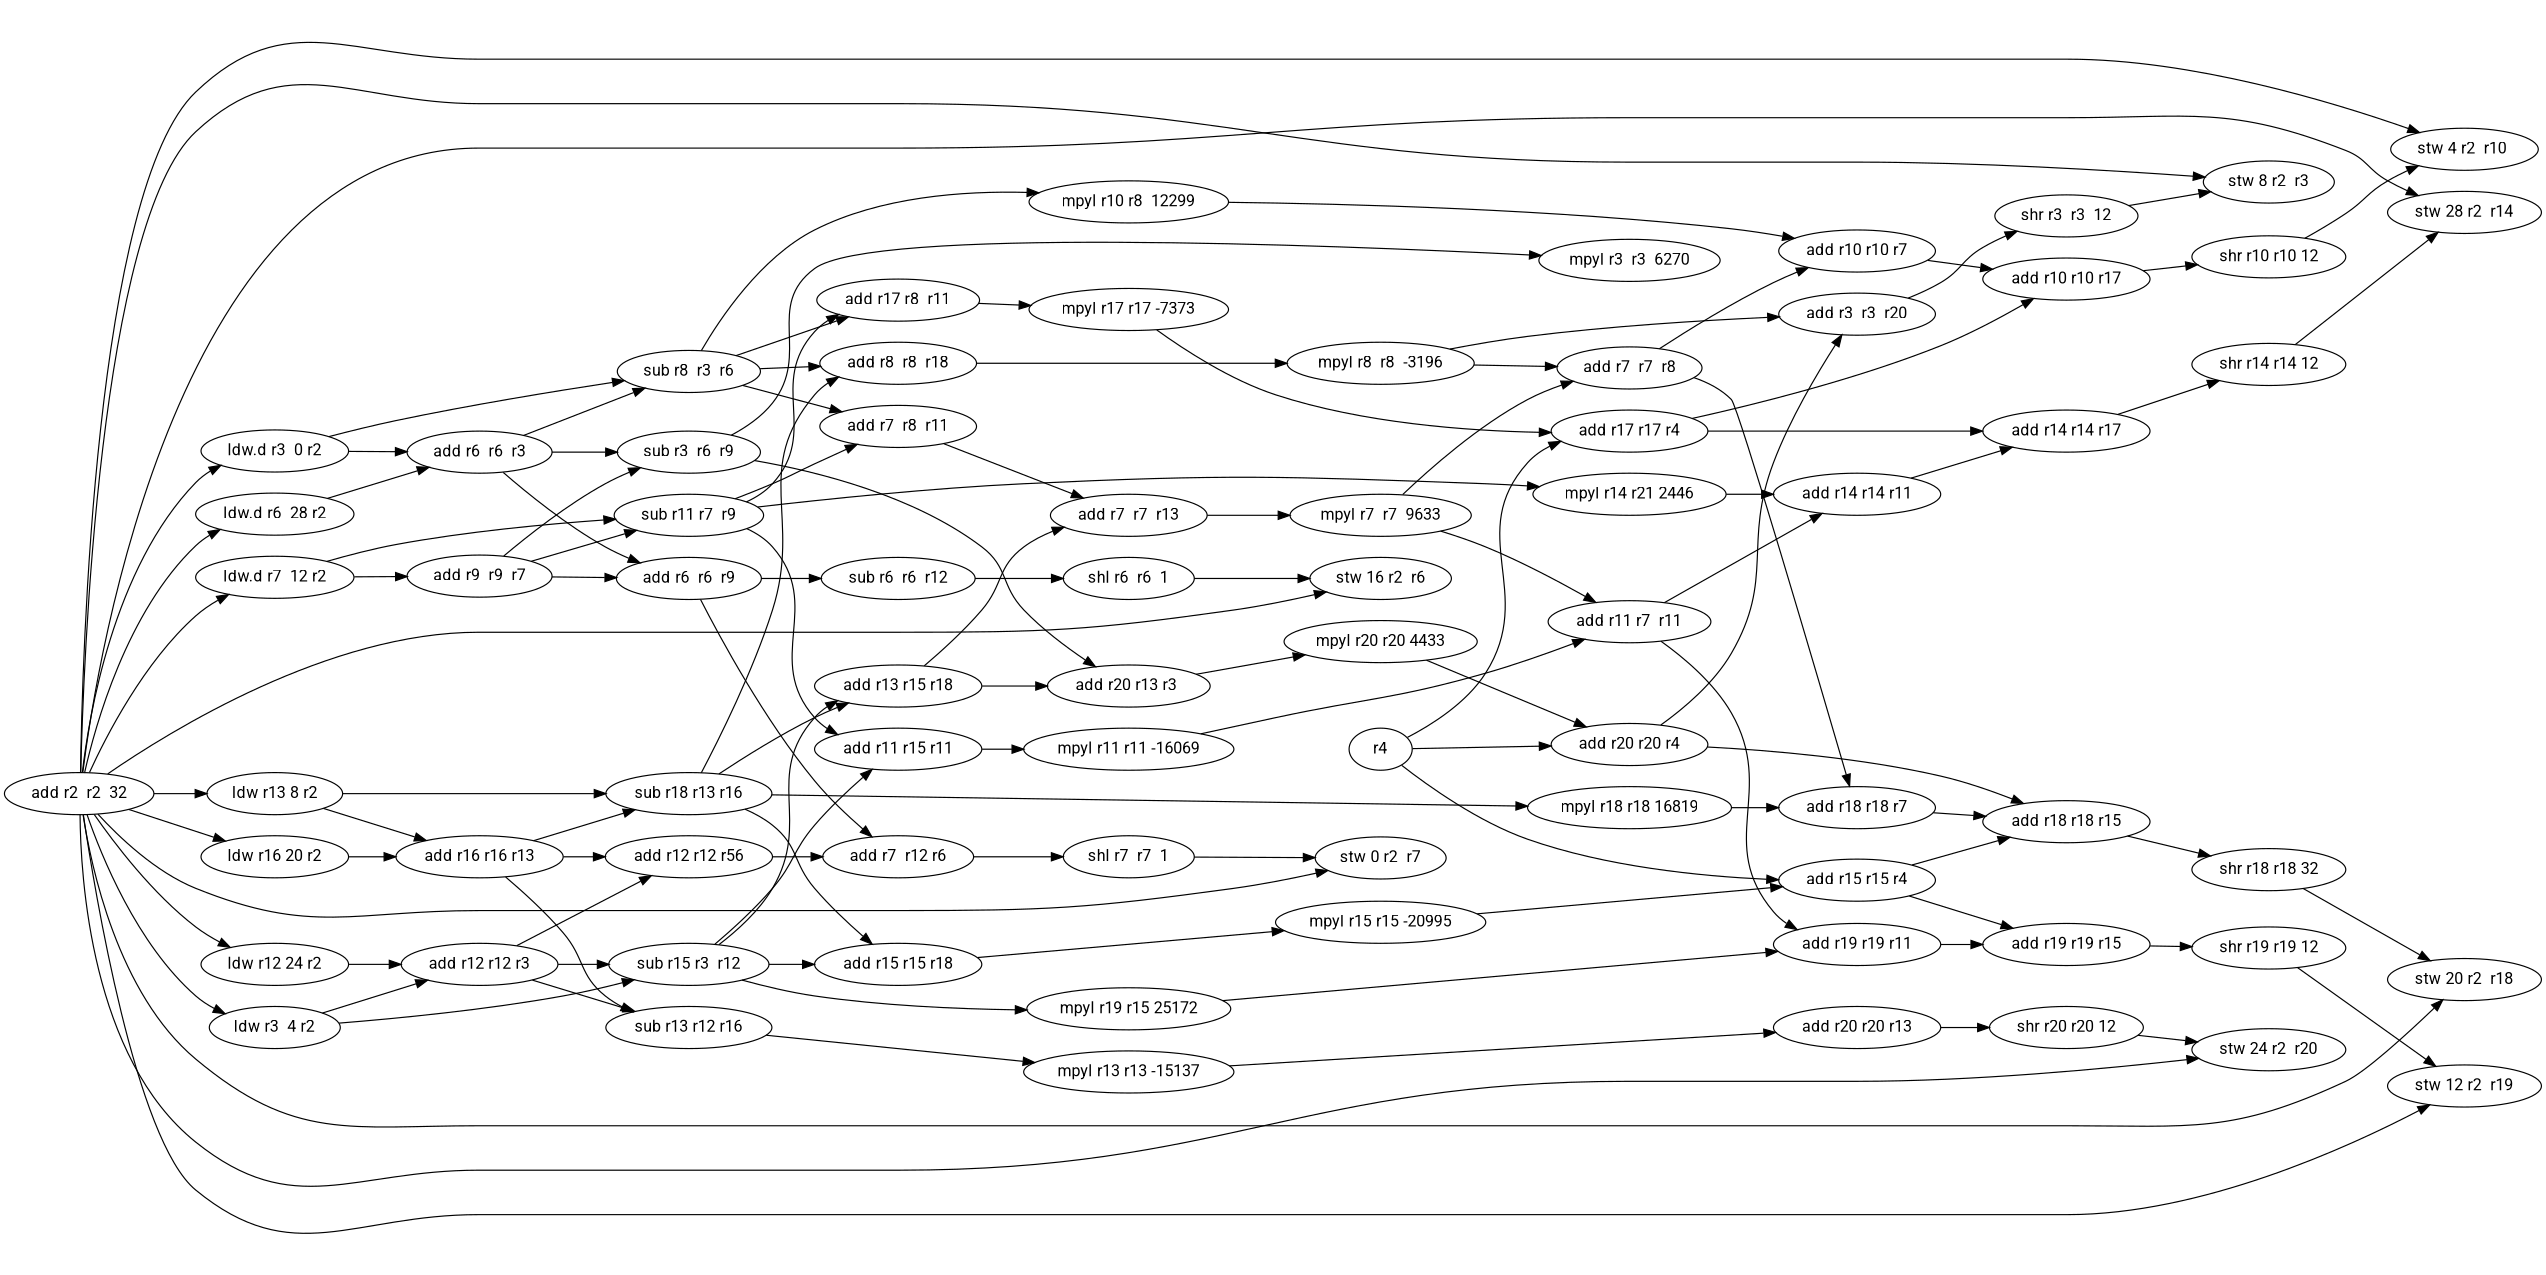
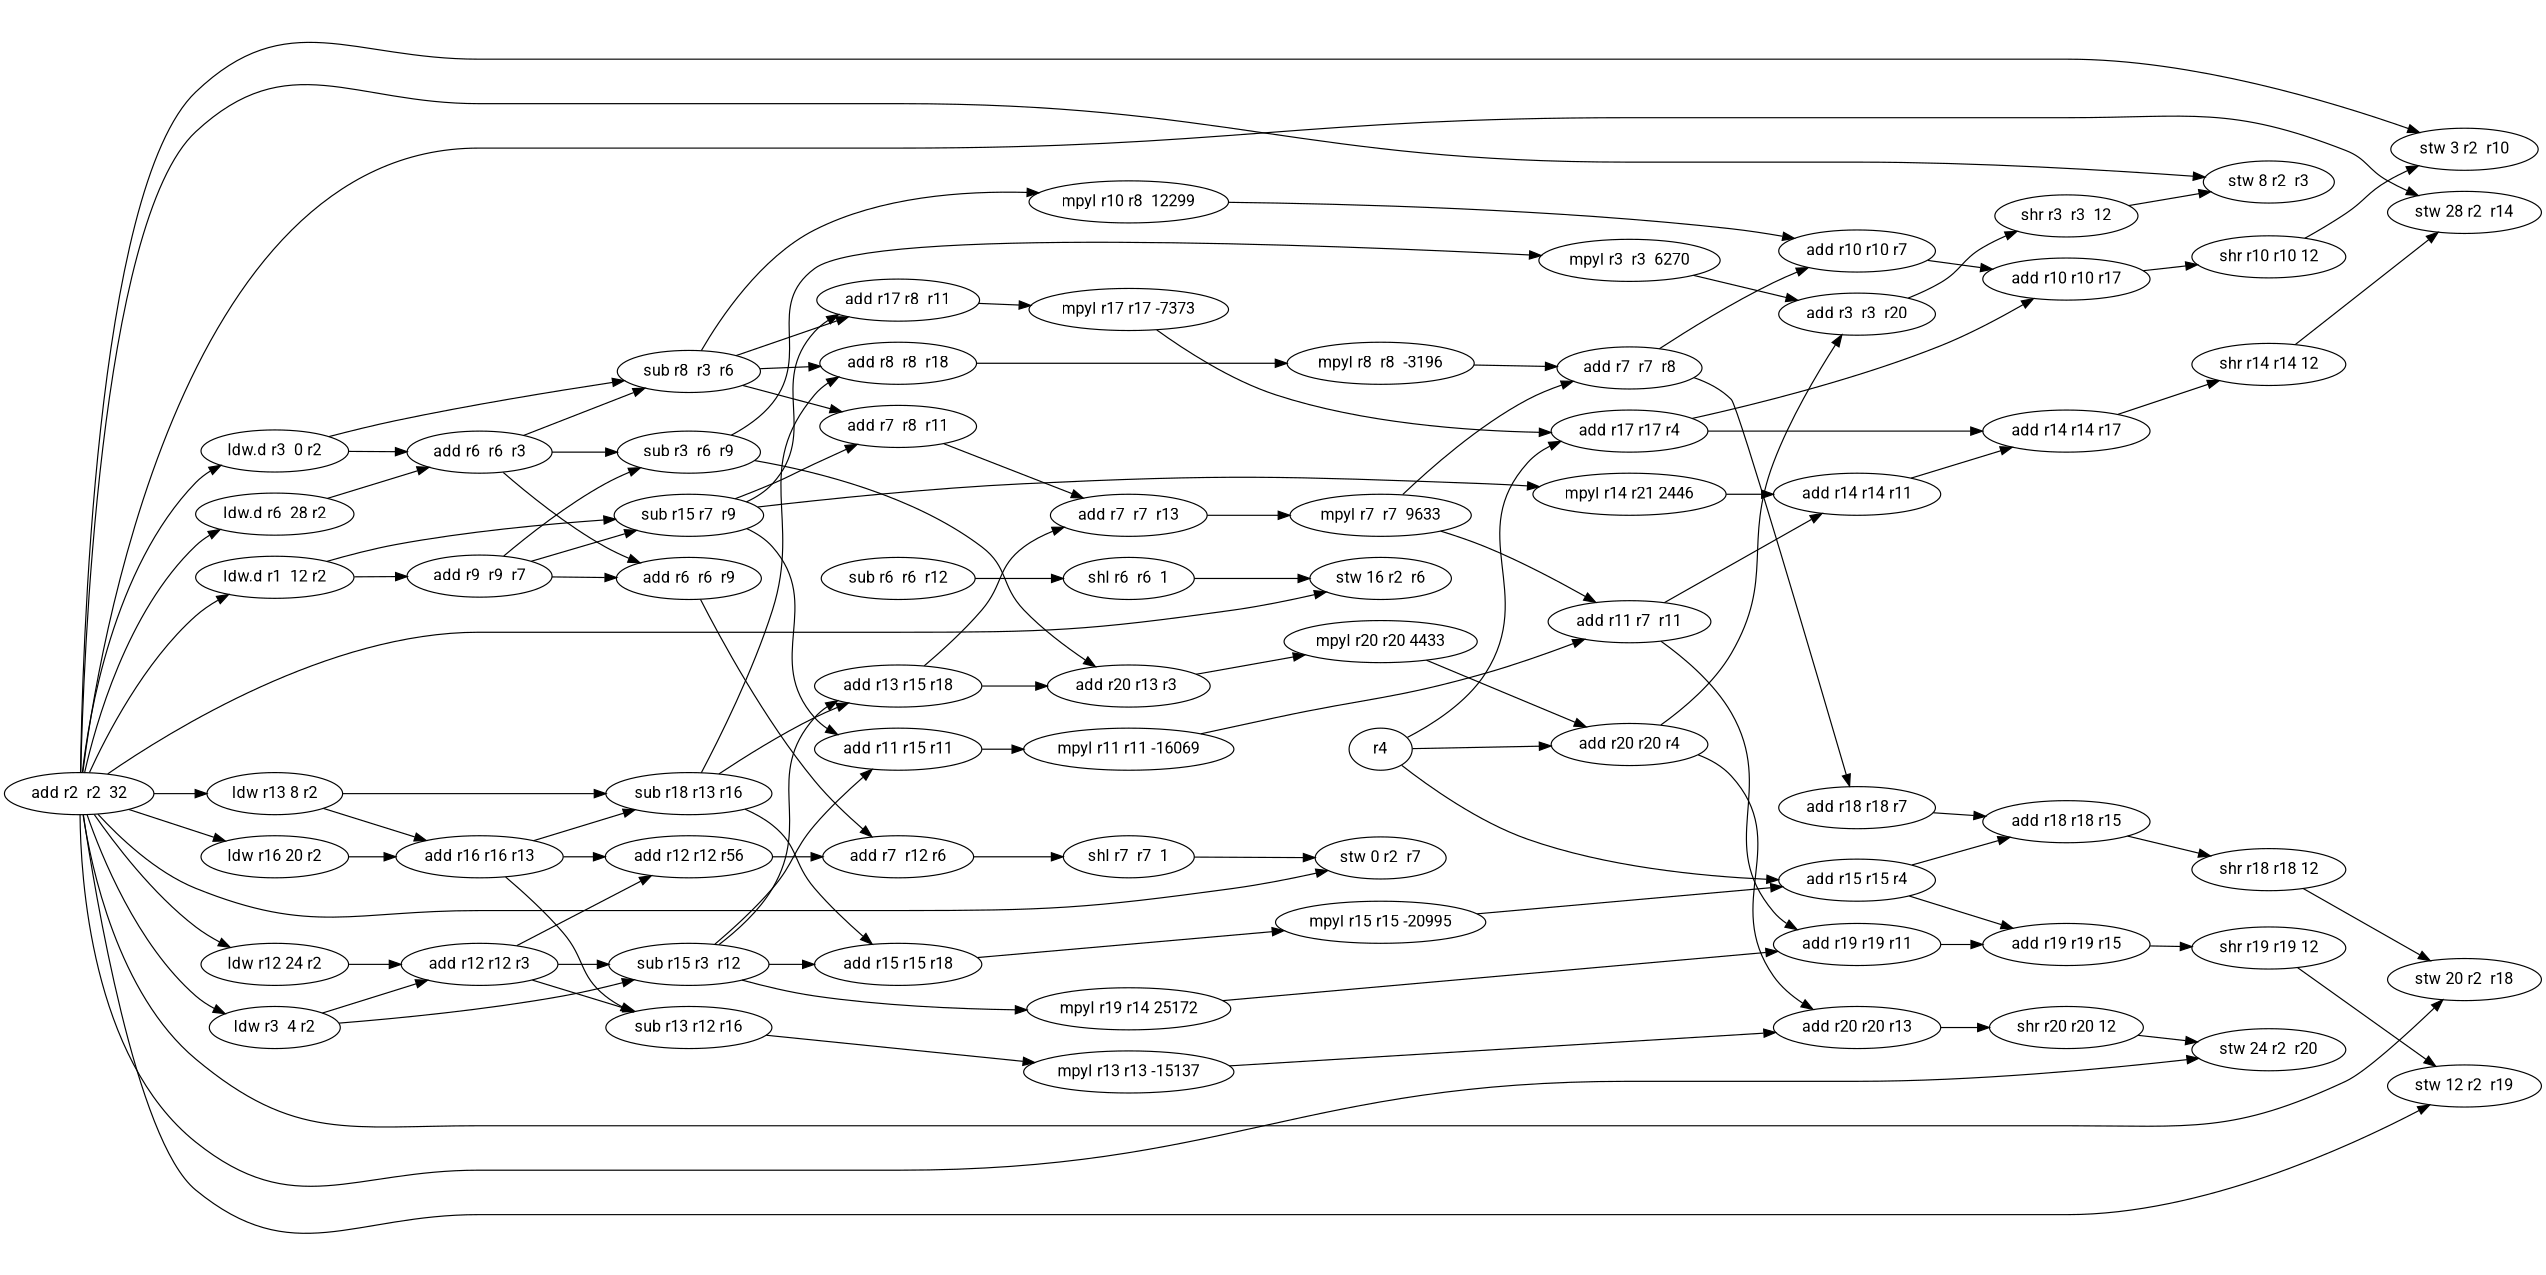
(2464, 149) -> (2464, 149)
(1608, 328) -> (1740, 286)
(689, 515) -> (689, 515)
(275, 577) -> (275, 577)
(785, 578) -> none
(1862, 762) -> (1757, 860)
(1630, 808) -> none
(2269, 870) -> (2269, 870)
(1129, 1009) -> (1129, 1009)
